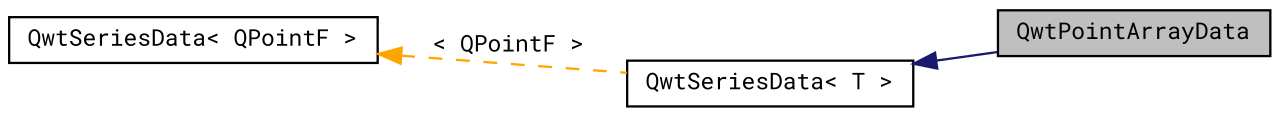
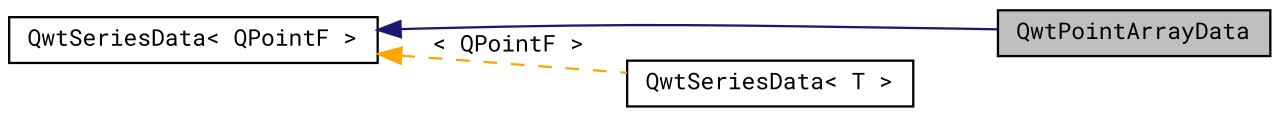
(967, 56) -> (699, 25)
